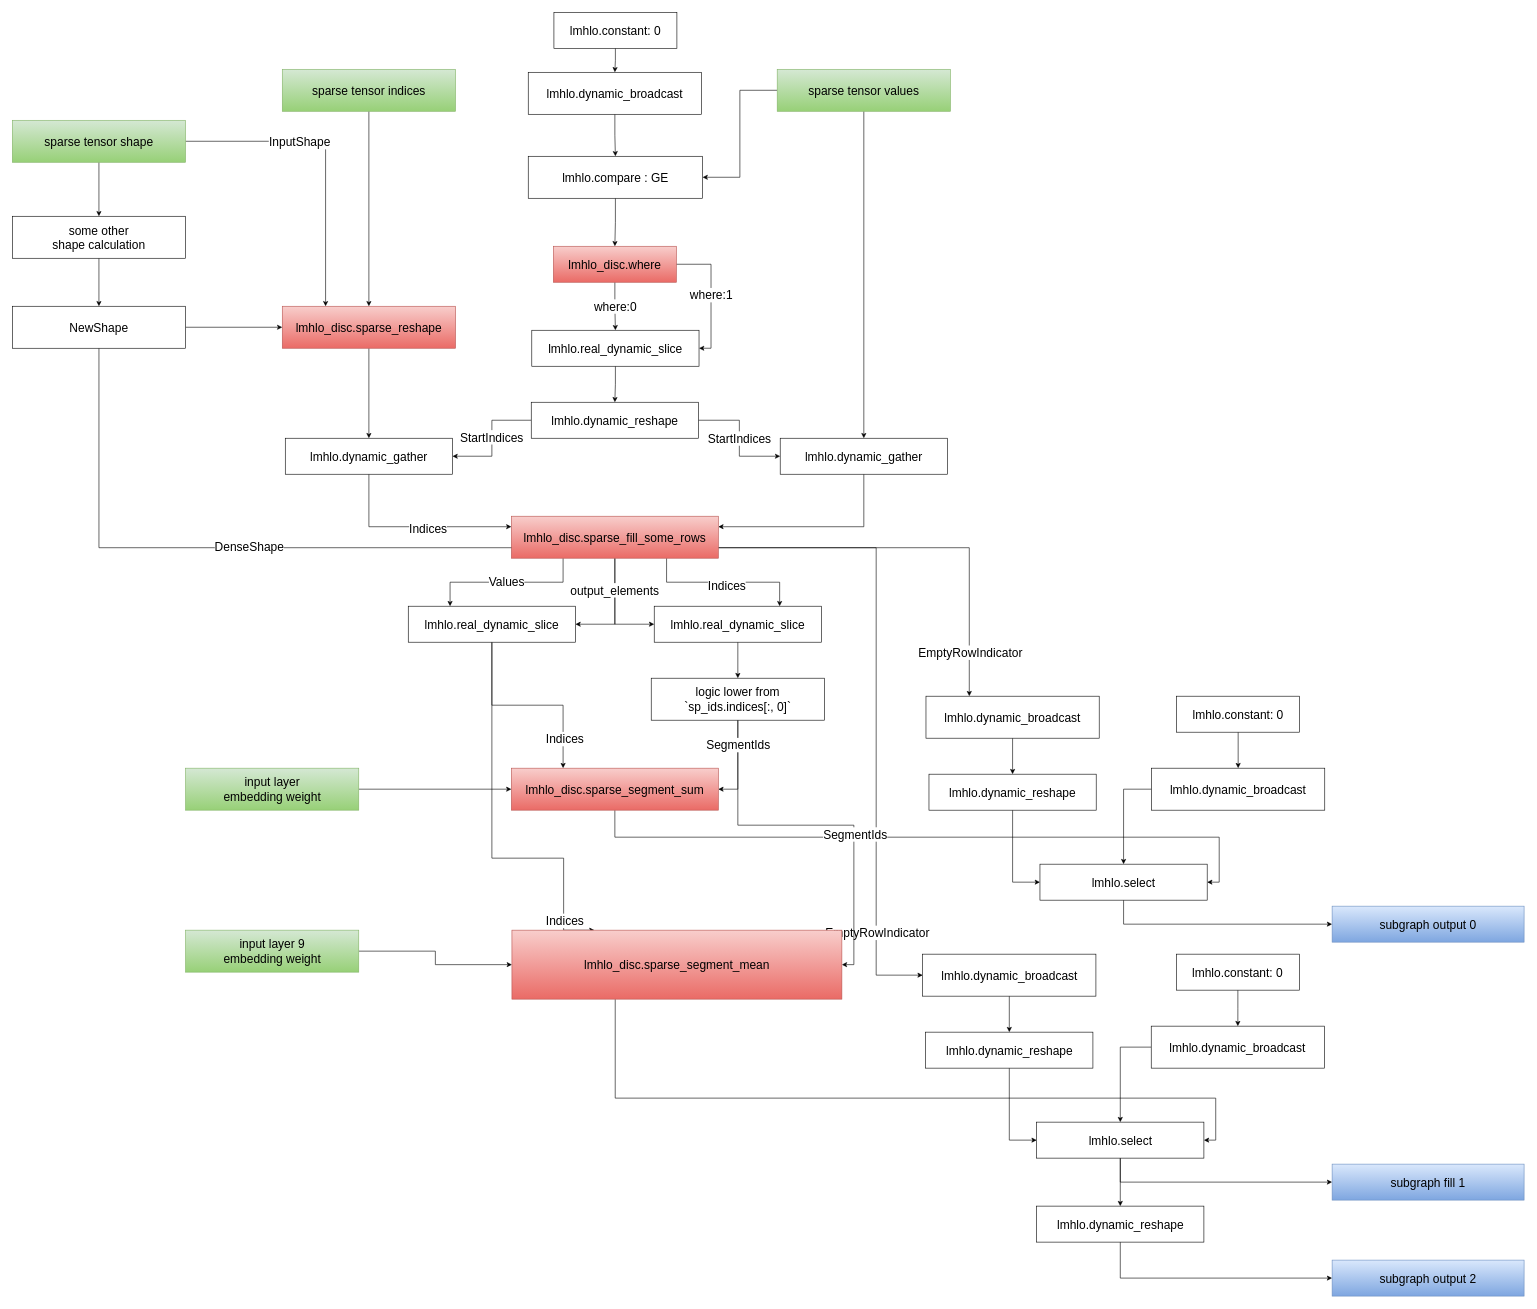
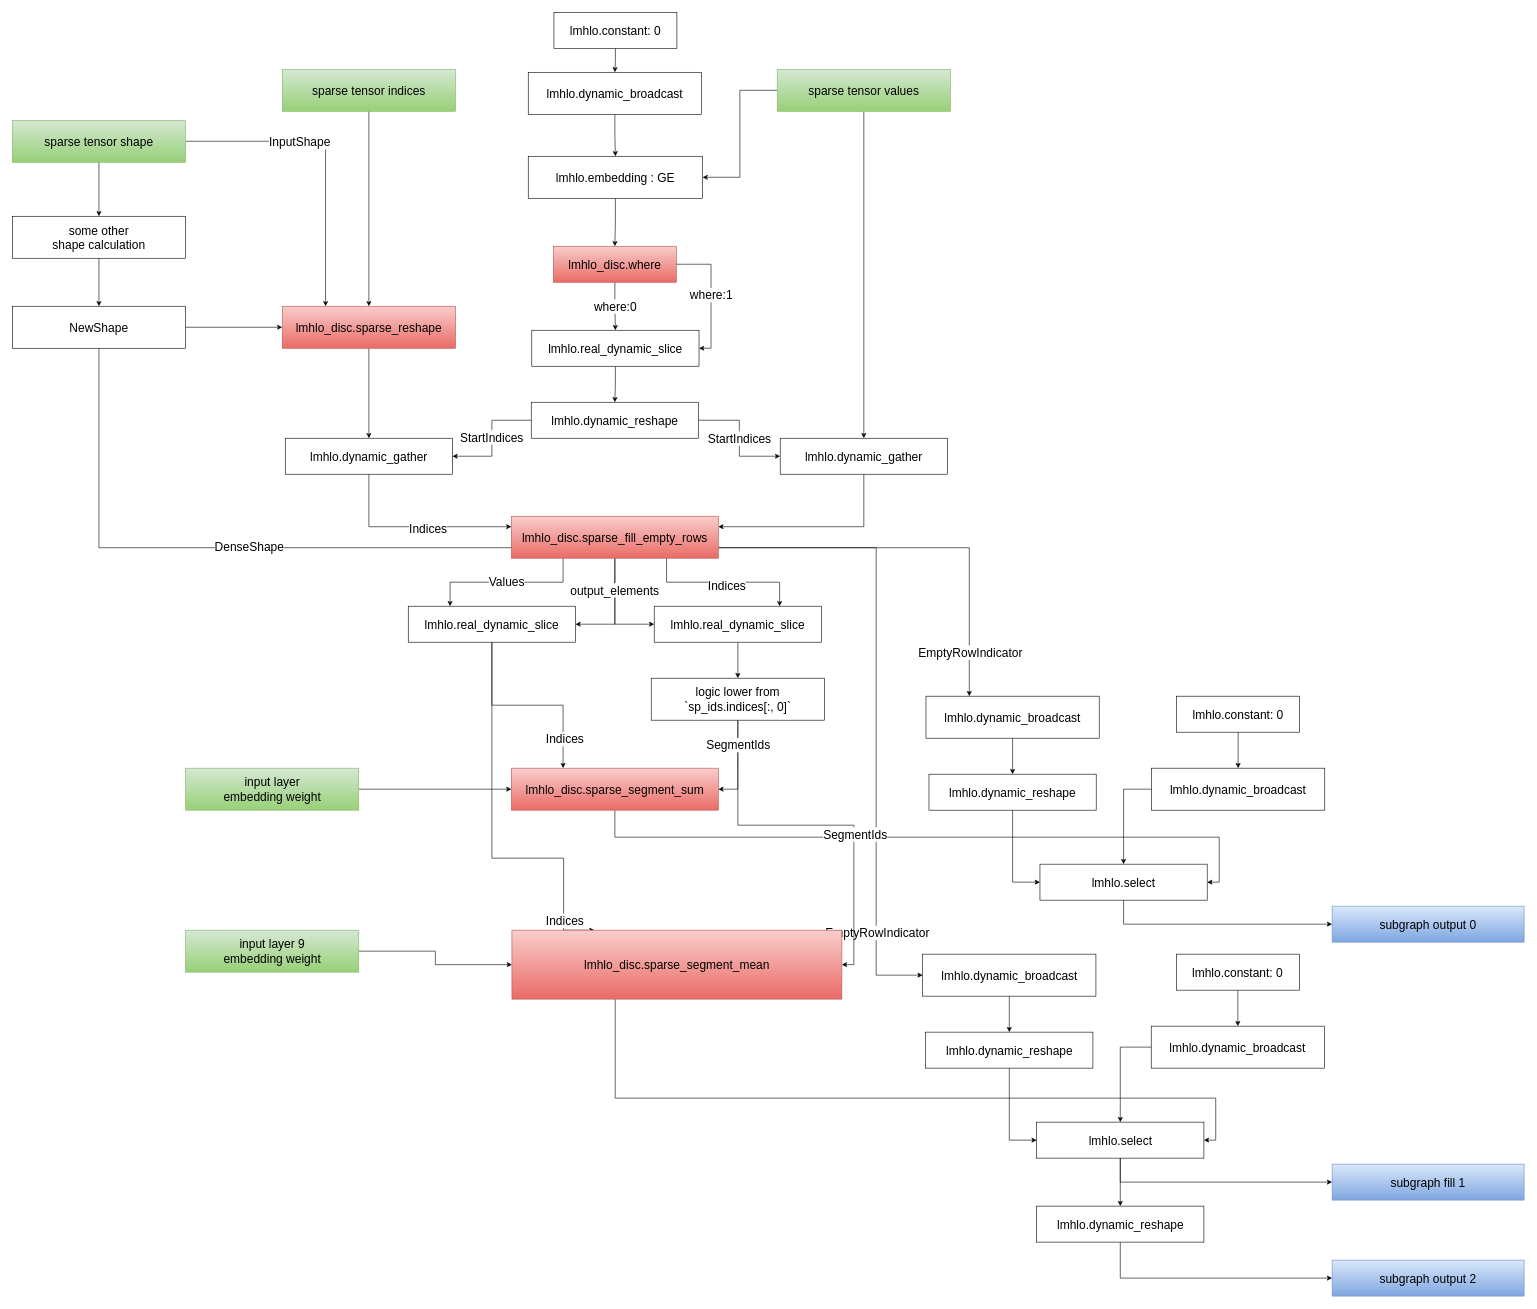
(616, 177) -> (616, 177)
(615, 537) -> (615, 537)
